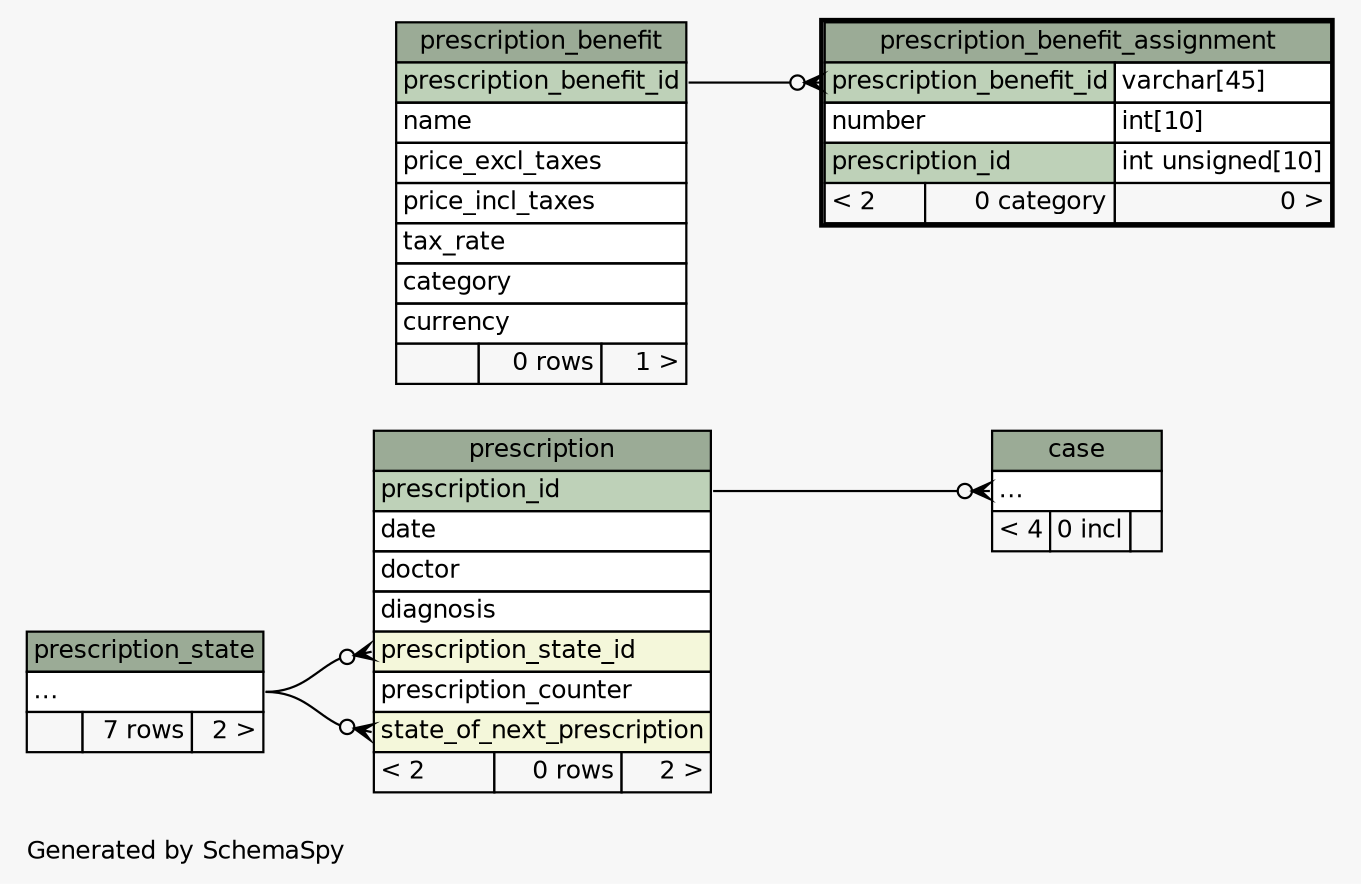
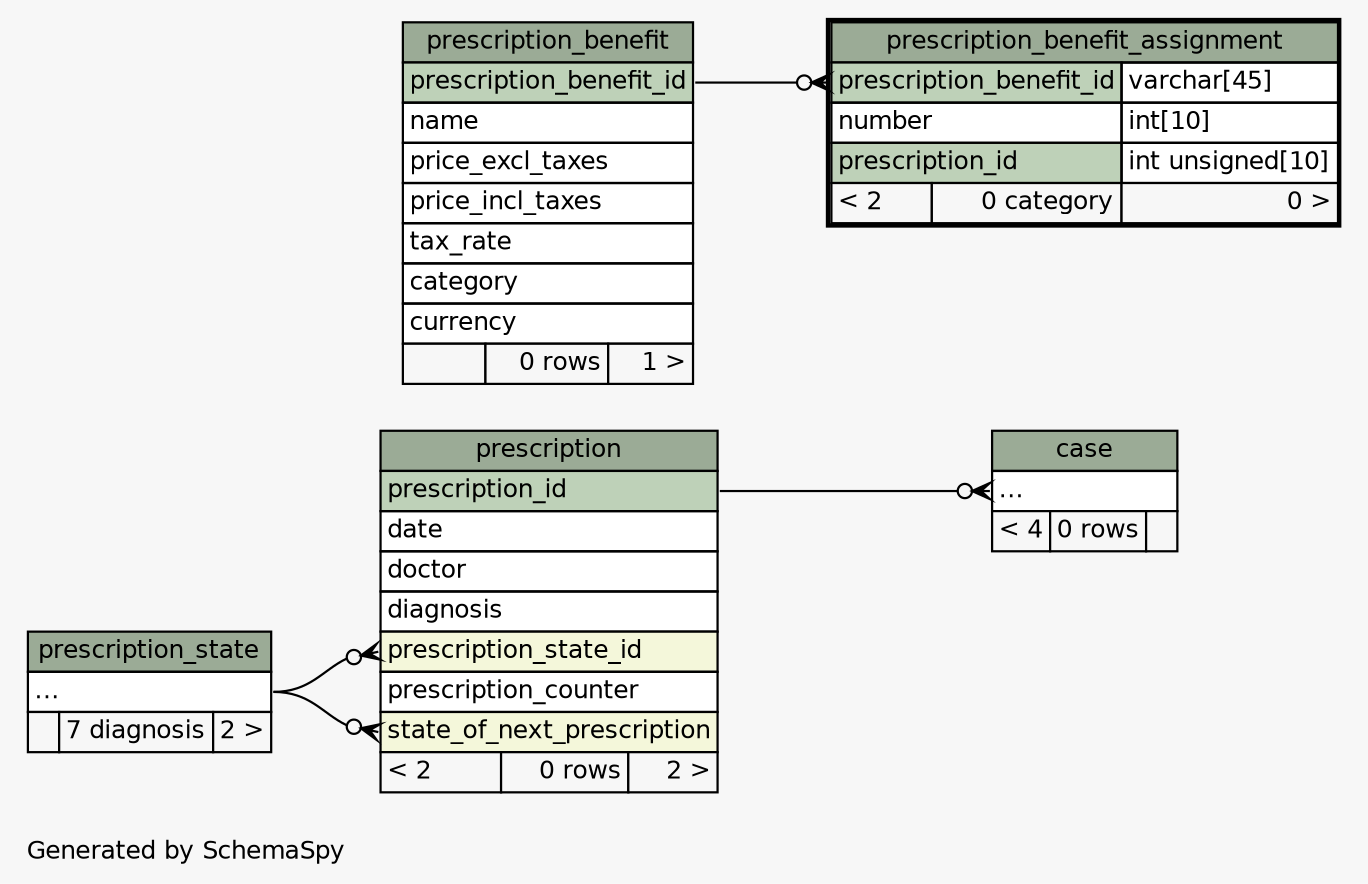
(1090, 530) -> (1098, 530)
(144, 731) -> (136, 731)
